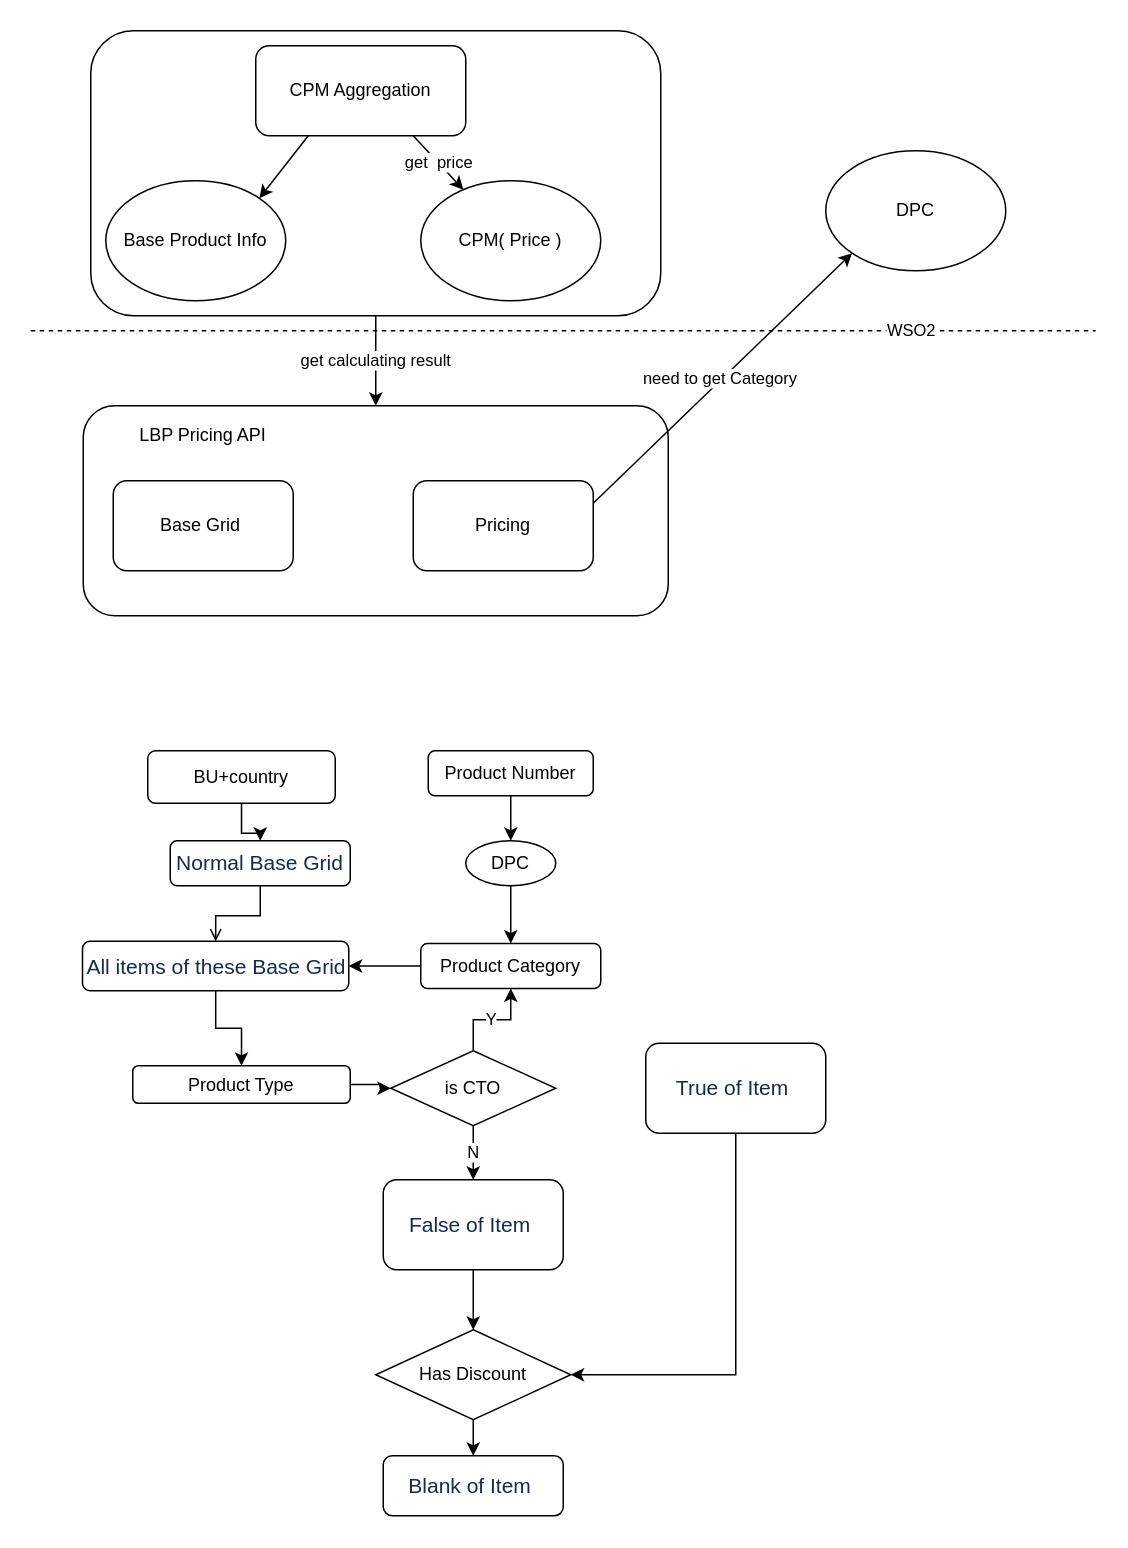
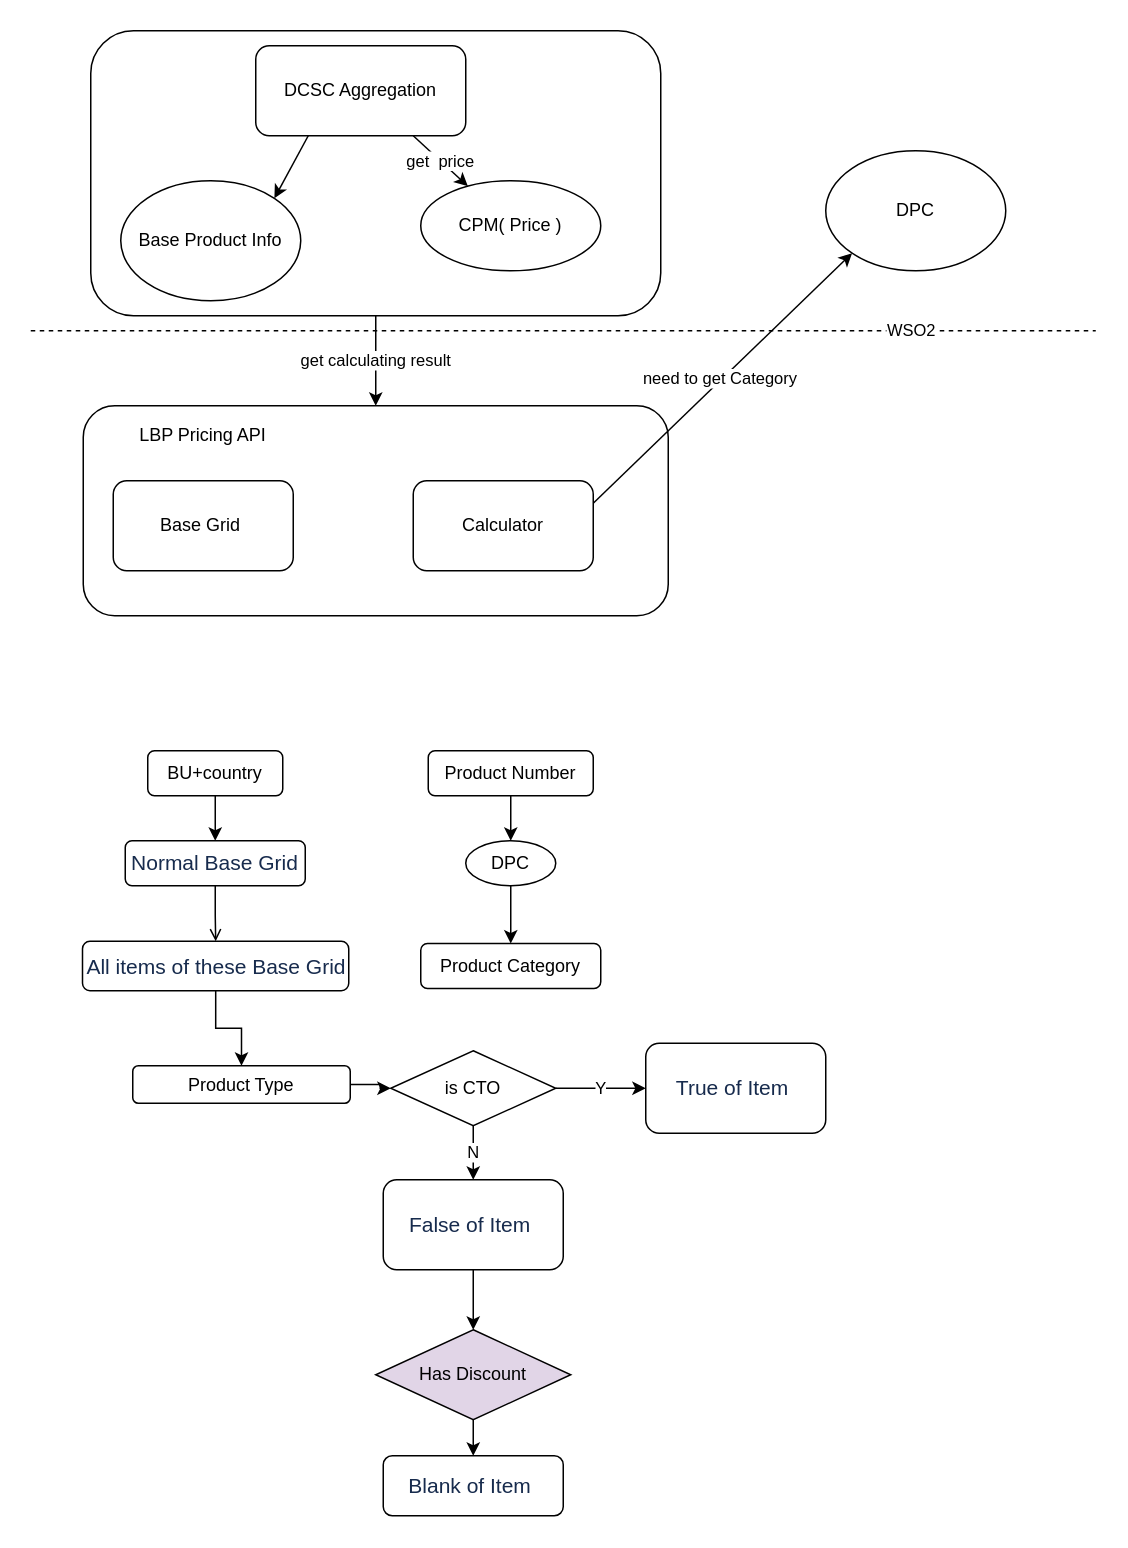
(361, 91) -> (361, 91)
(196, 241) -> (211, 241)
(511, 241) -> (511, 226)
(503, 526) -> (503, 526)
(242, 777) -> (215, 773)
(260, 863) -> (215, 863)
(390, 966) -> none
(486, 1020) -> (596, 1088)
(736, 1332) -> none
(473, 1375) -> (473, 1375)
